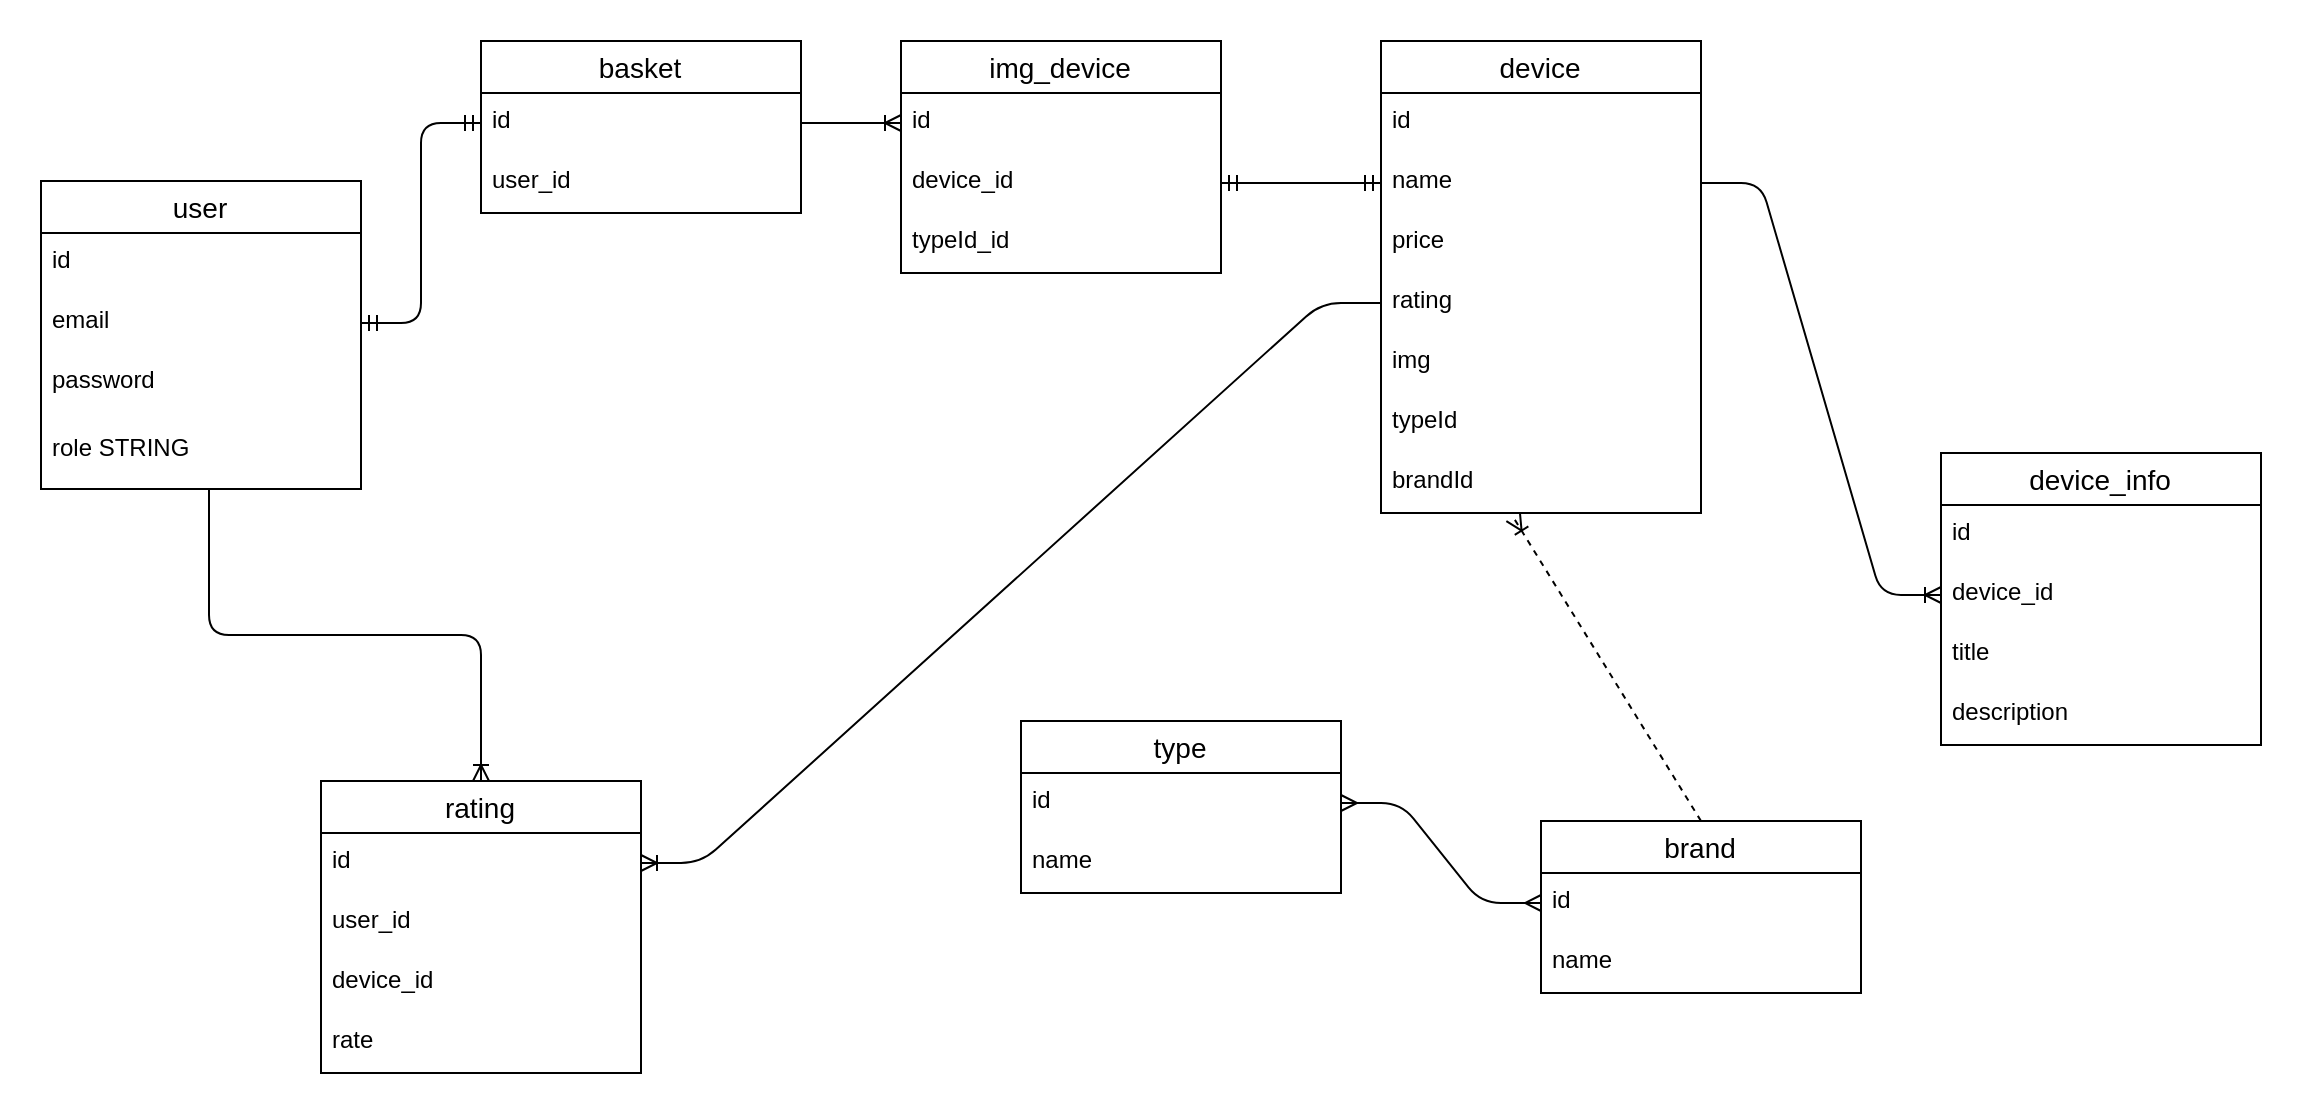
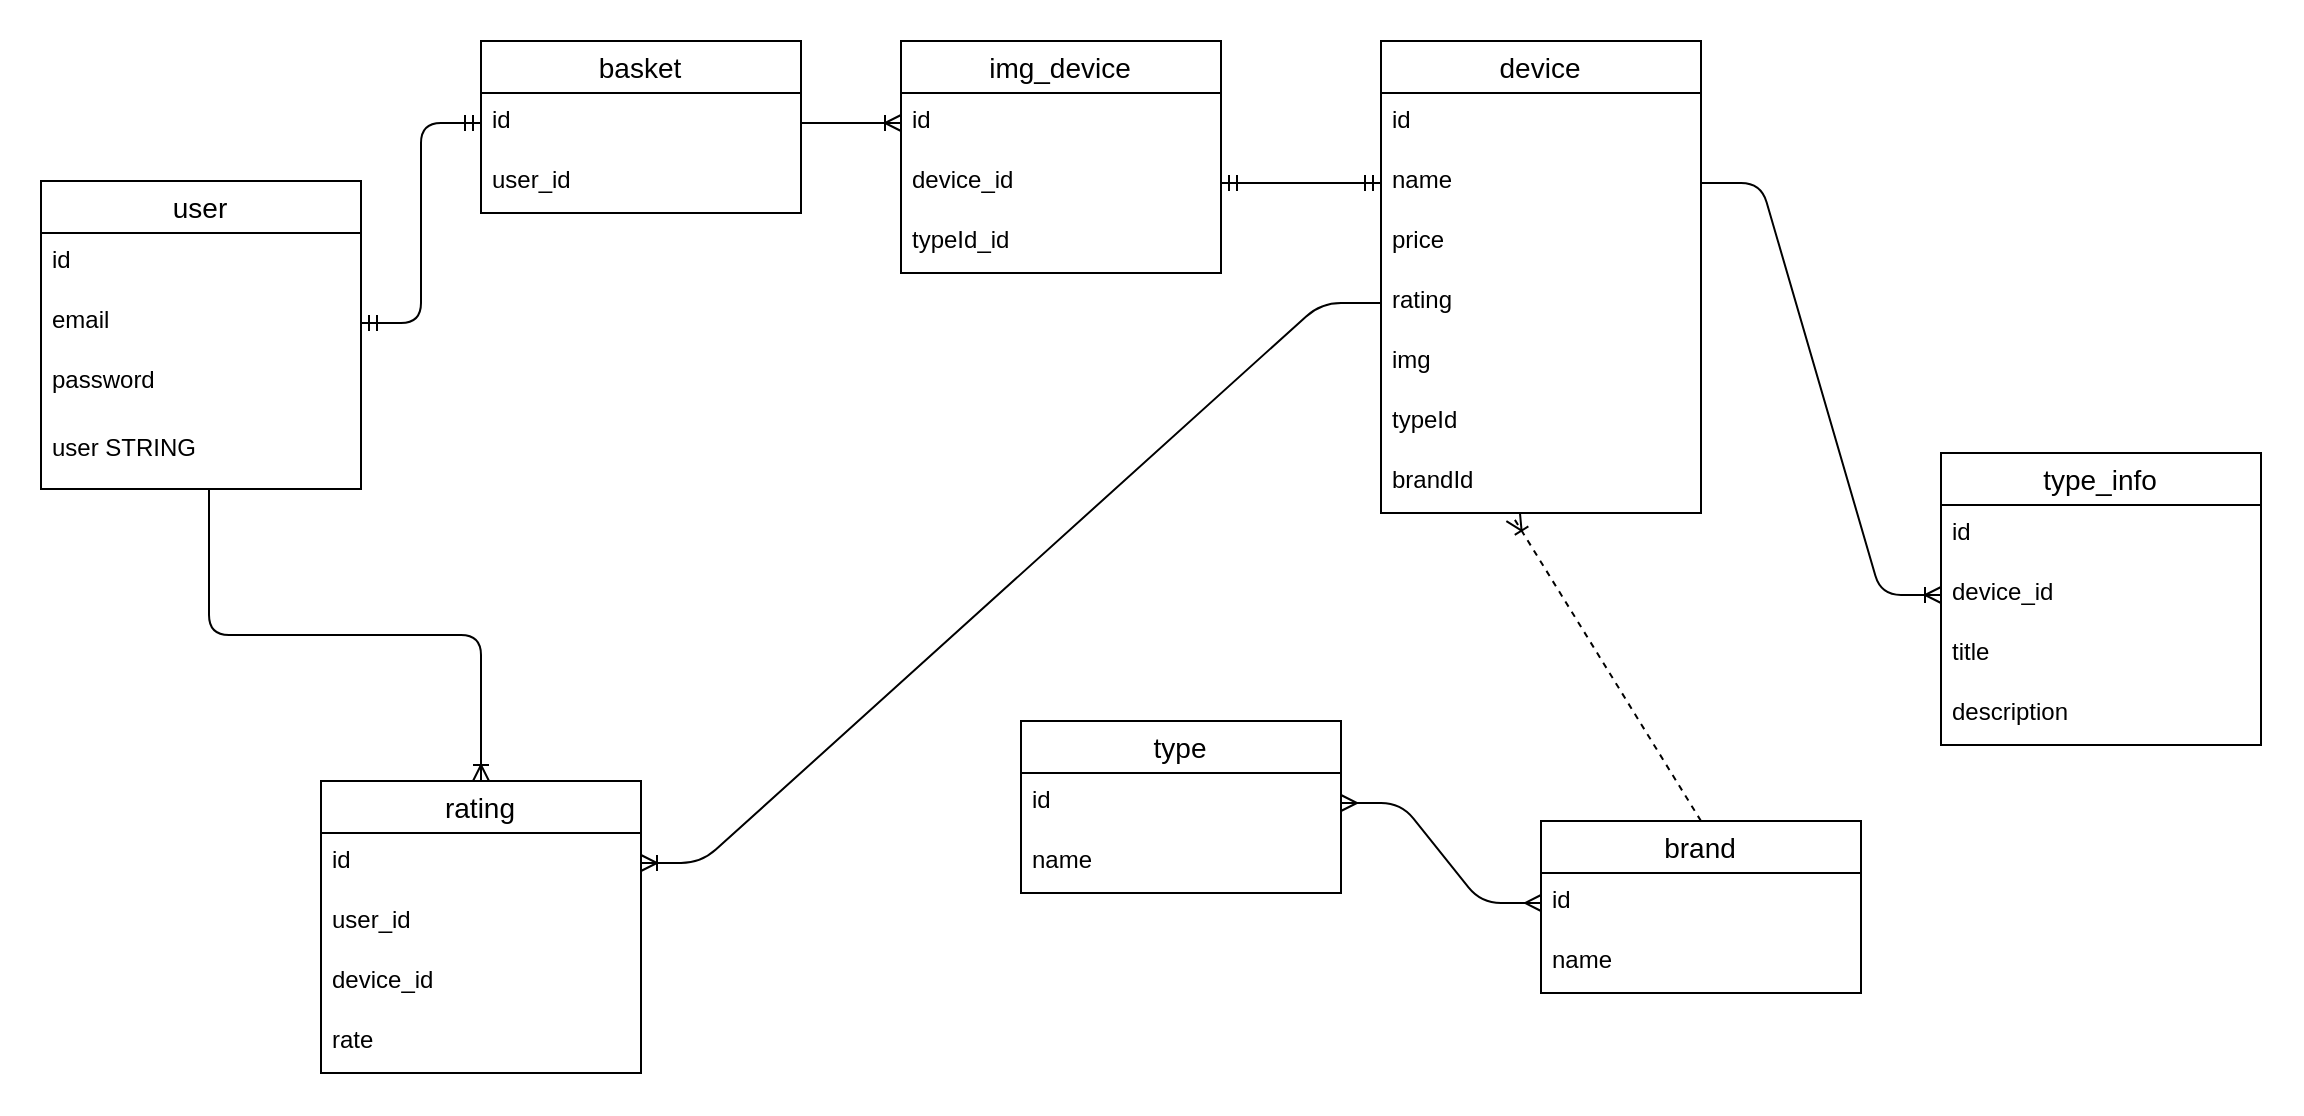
(120, 448) -> (123, 448)
(2100, 481) -> (2100, 481)
